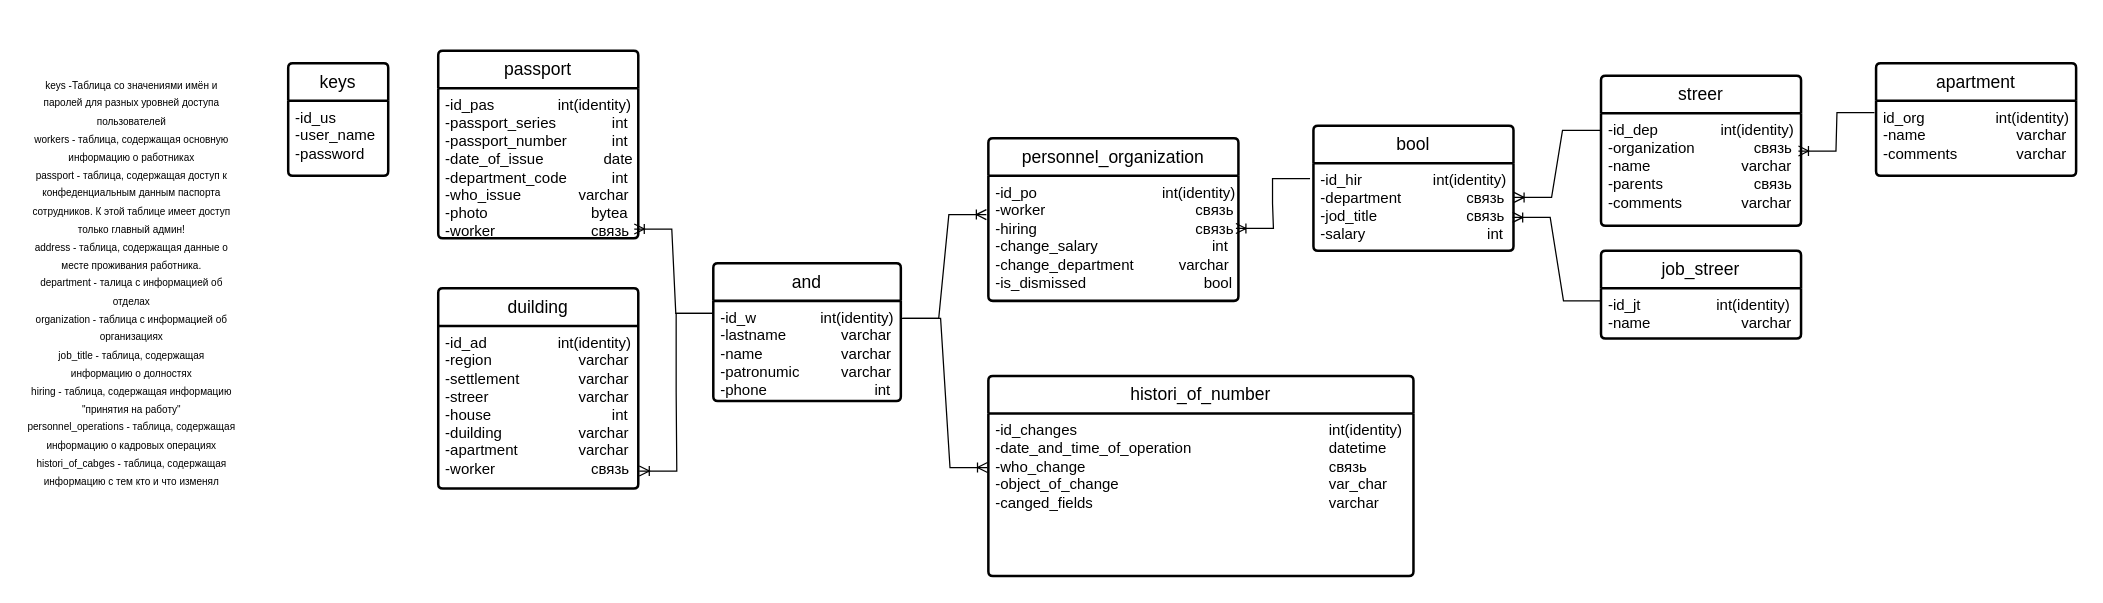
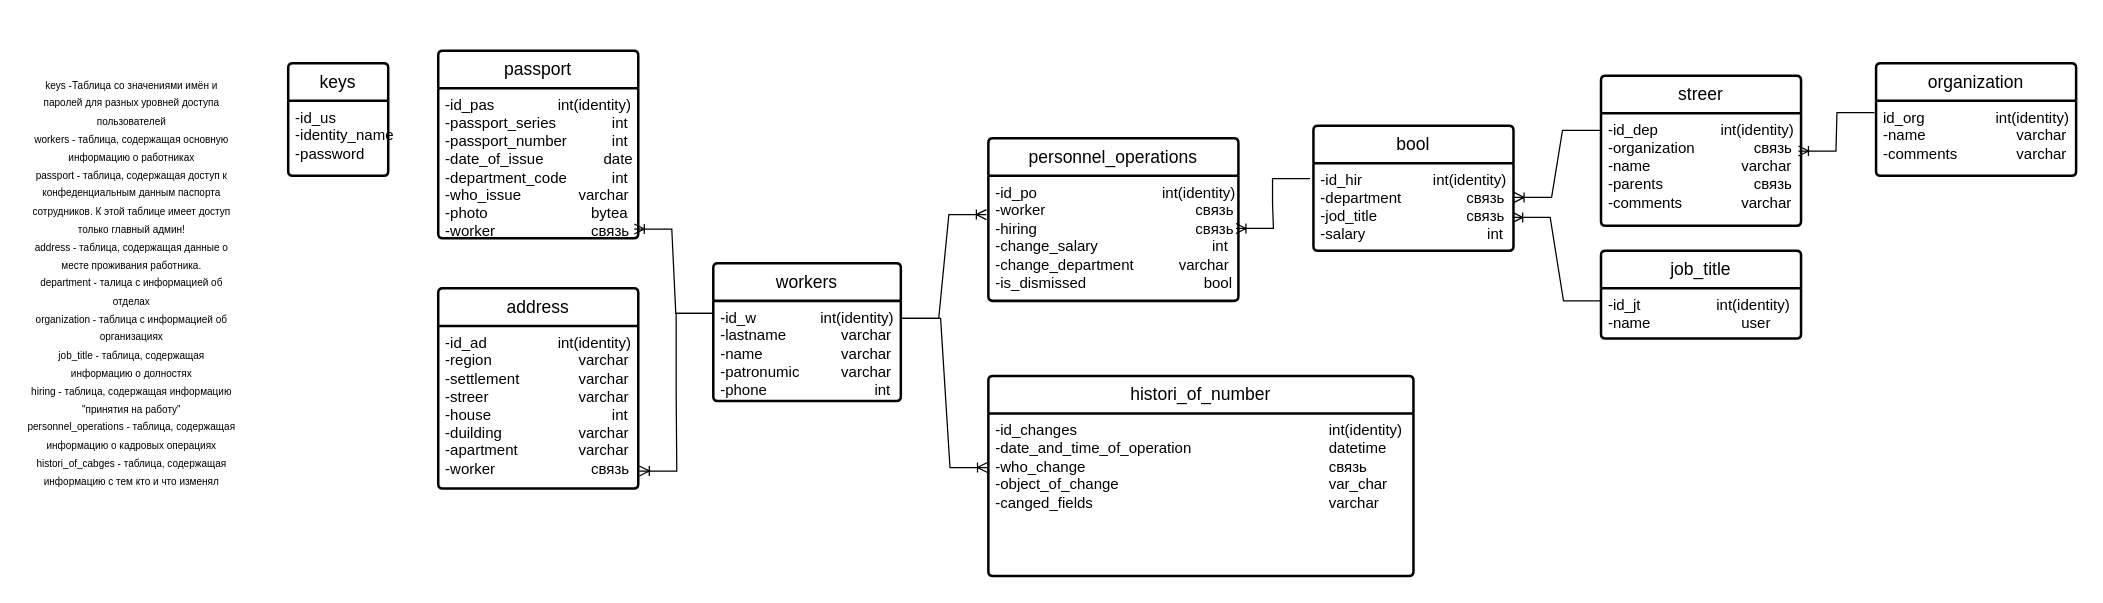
(1976, 82) -> (1976, 82)
(338, 136) -> (351, 136)
(1113, 157) -> (1113, 157)
(1701, 269) -> (1701, 269)
(807, 282) -> (807, 282)
(538, 307) -> (538, 307)
(1695, 315) -> (1695, 315)
